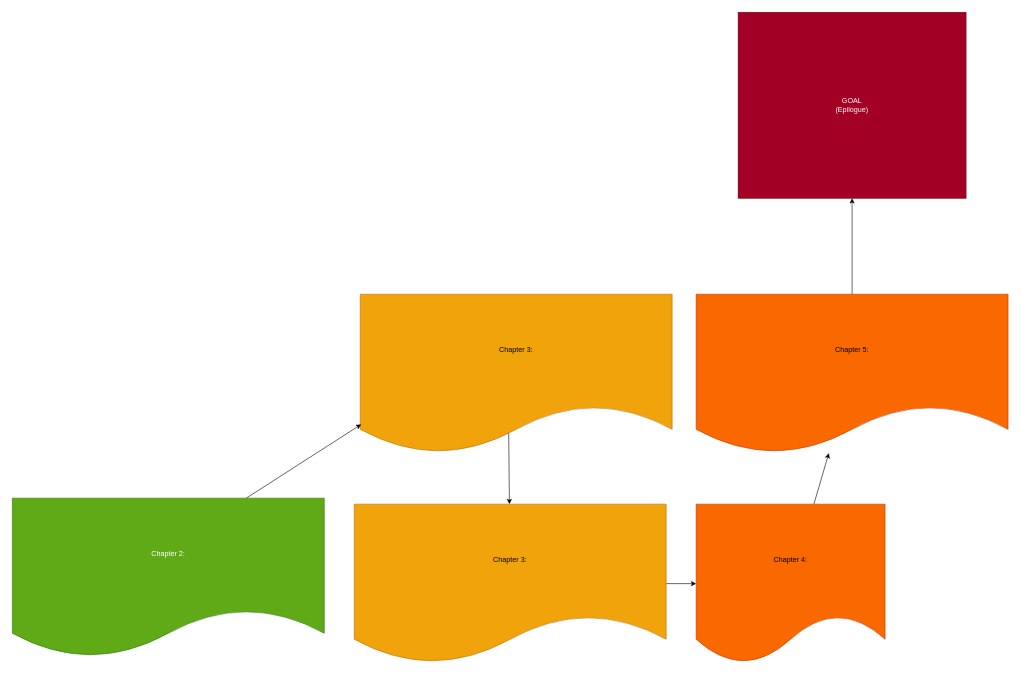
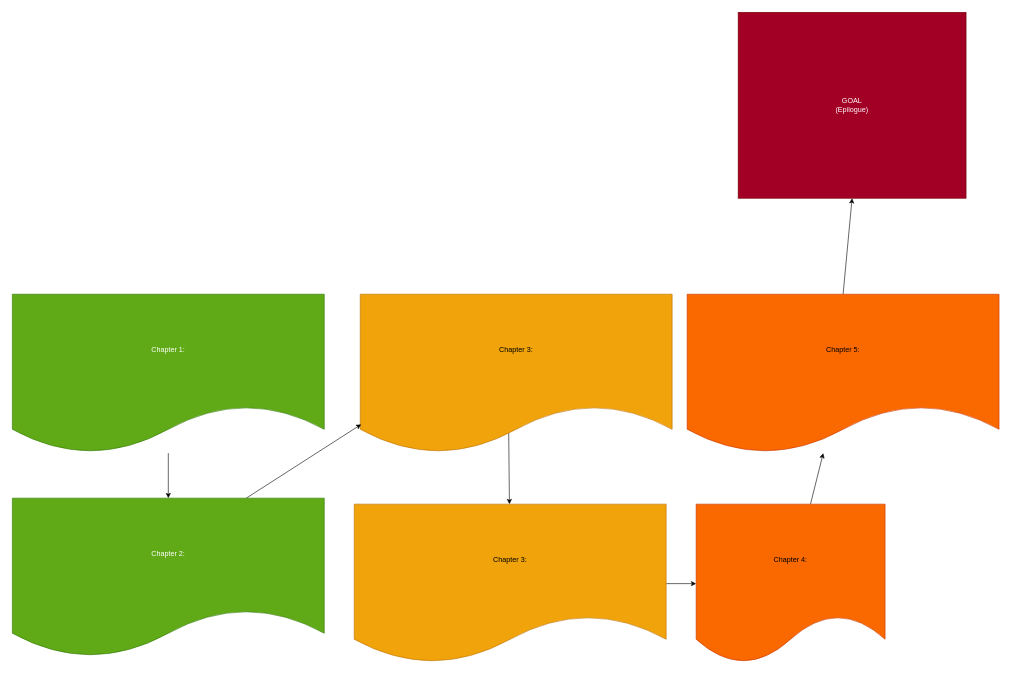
none -> (168, 374)
(852, 374) -> (843, 374)
none -> (168, 492)
